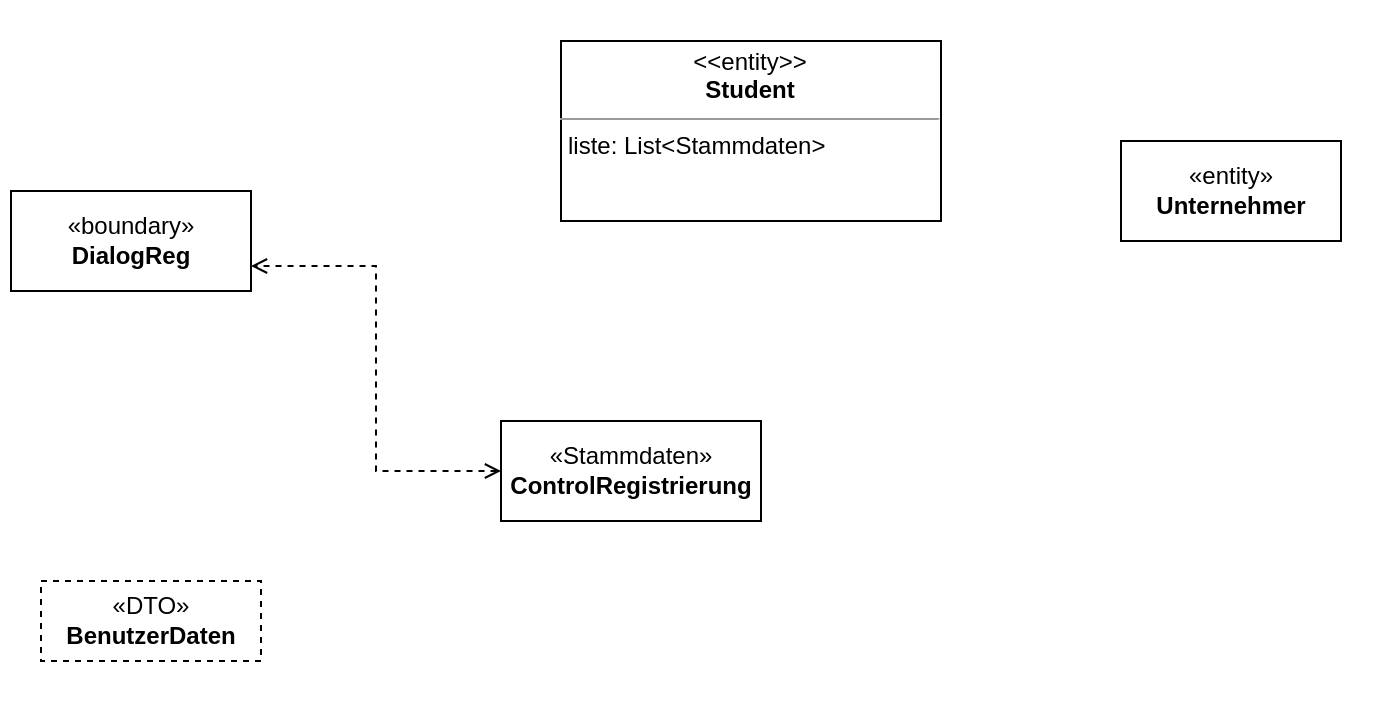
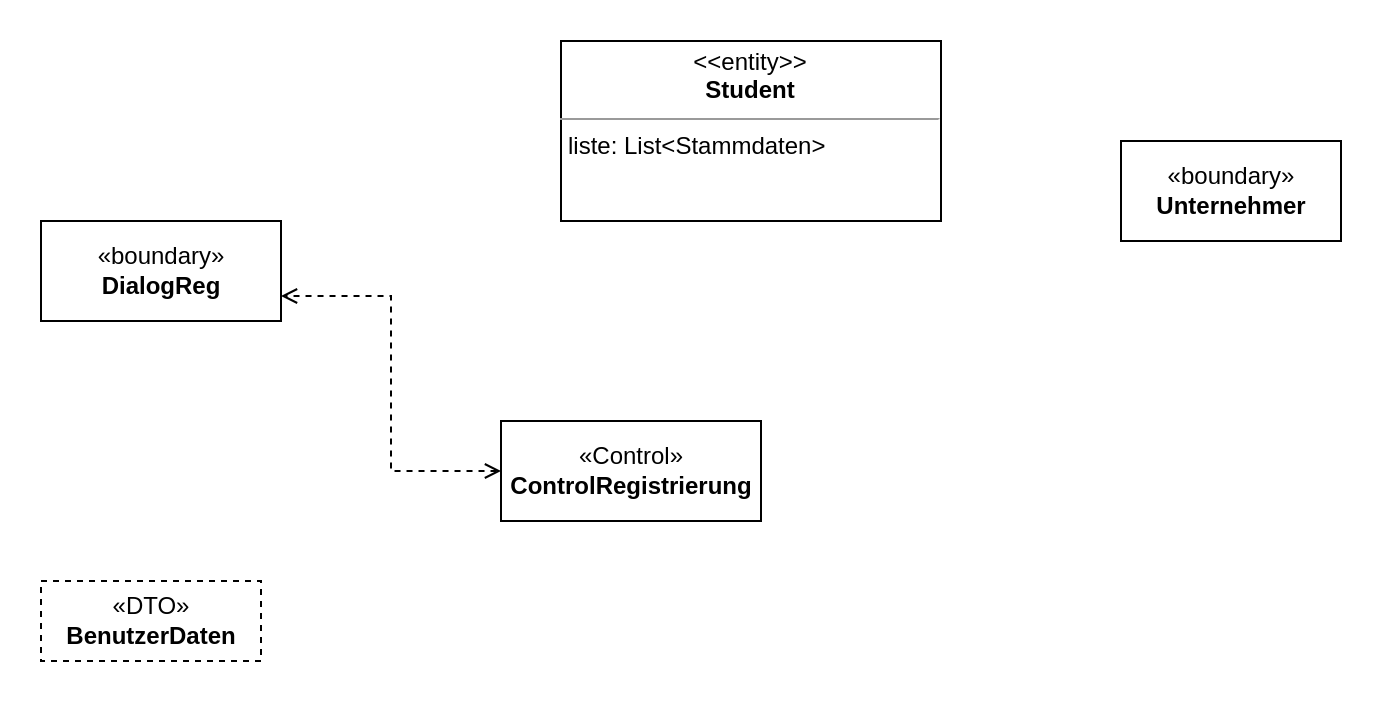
(1232, 191) -> (1232, 191)
(131, 241) -> (161, 271)
(632, 471) -> (632, 471)
